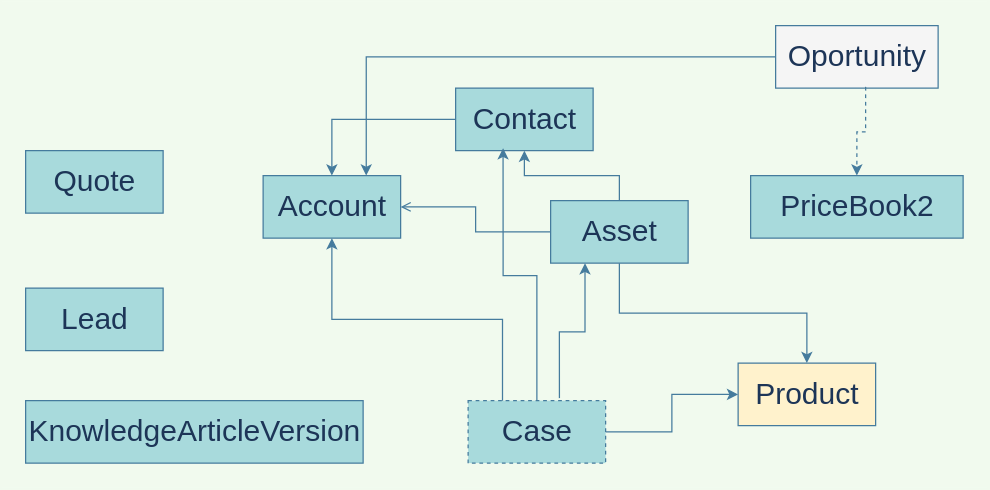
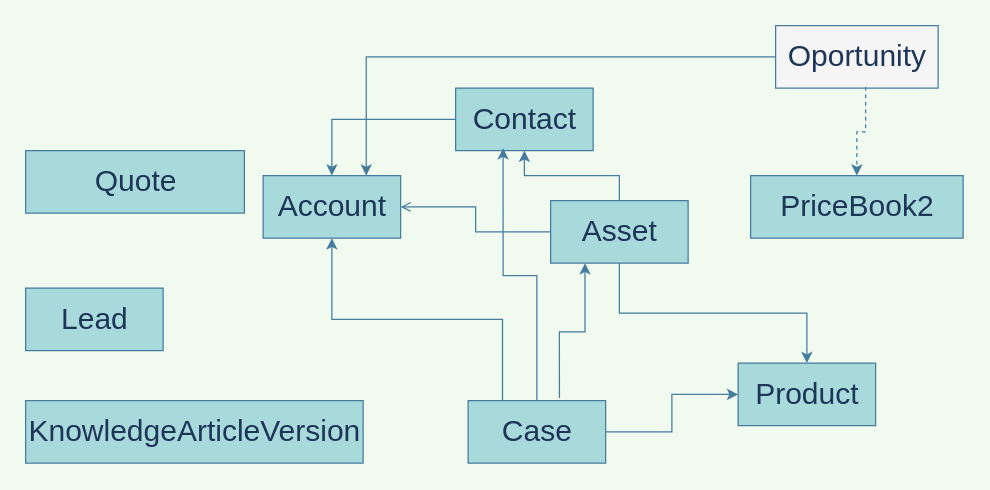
(94, 182) -> (135, 182)
(807, 394) -> (807, 394)
(537, 432) -> (537, 432)
